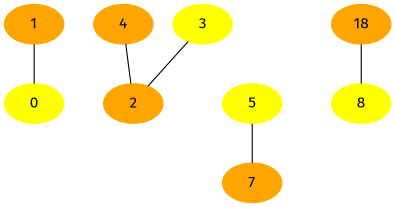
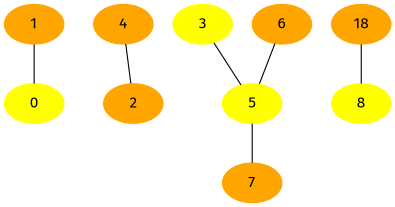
none -> (282, 24)
(168, 64) -> (227, 64)
